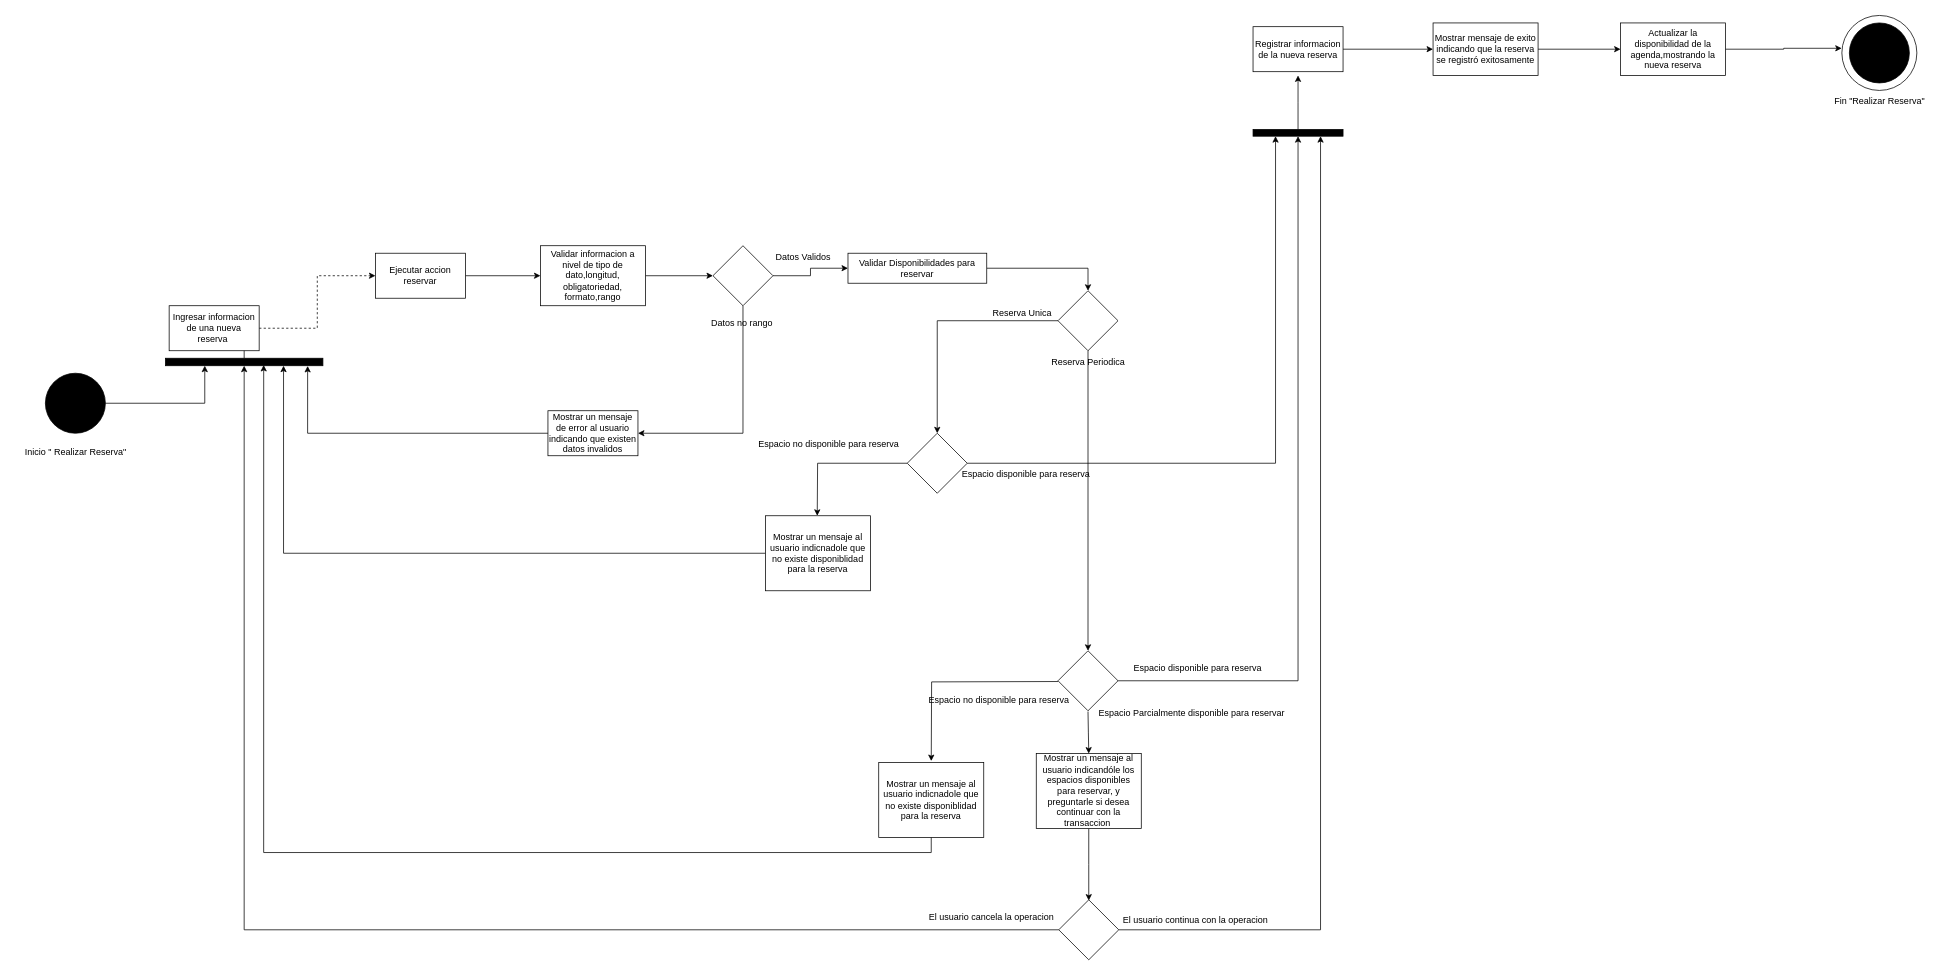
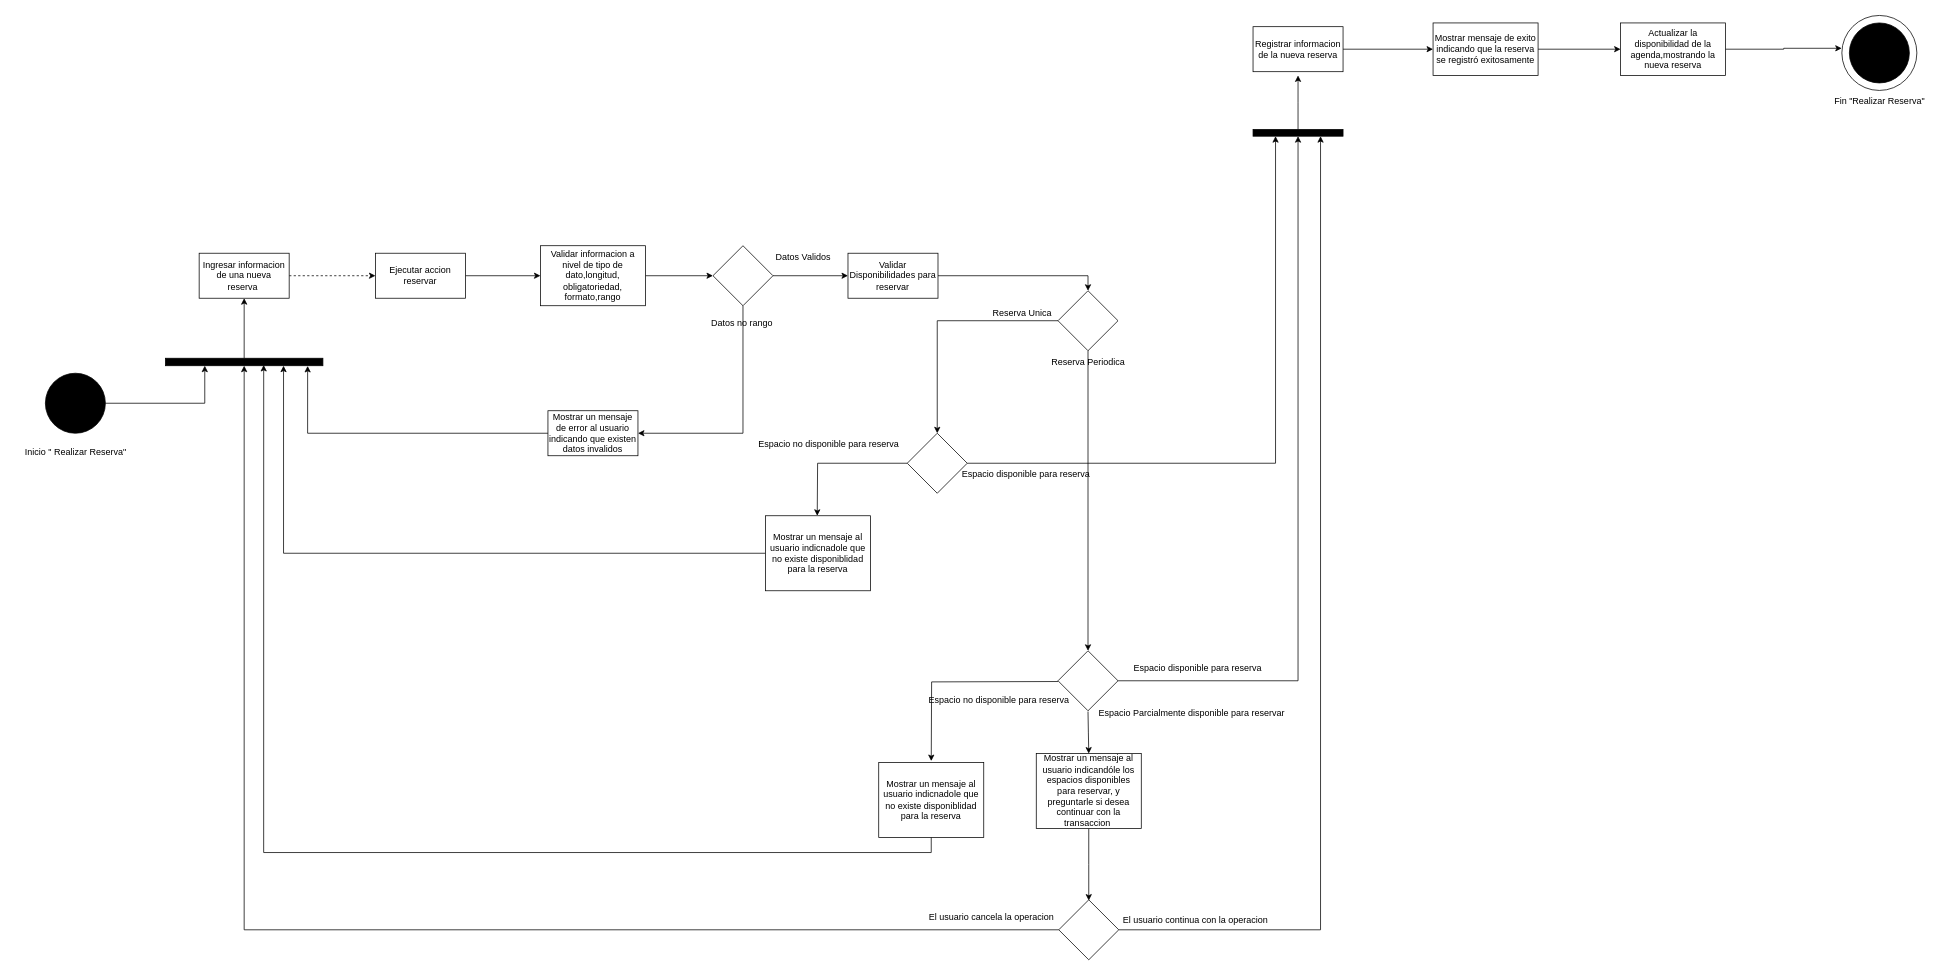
(917, 268) -> (893, 276)
(214, 328) -> (244, 276)
